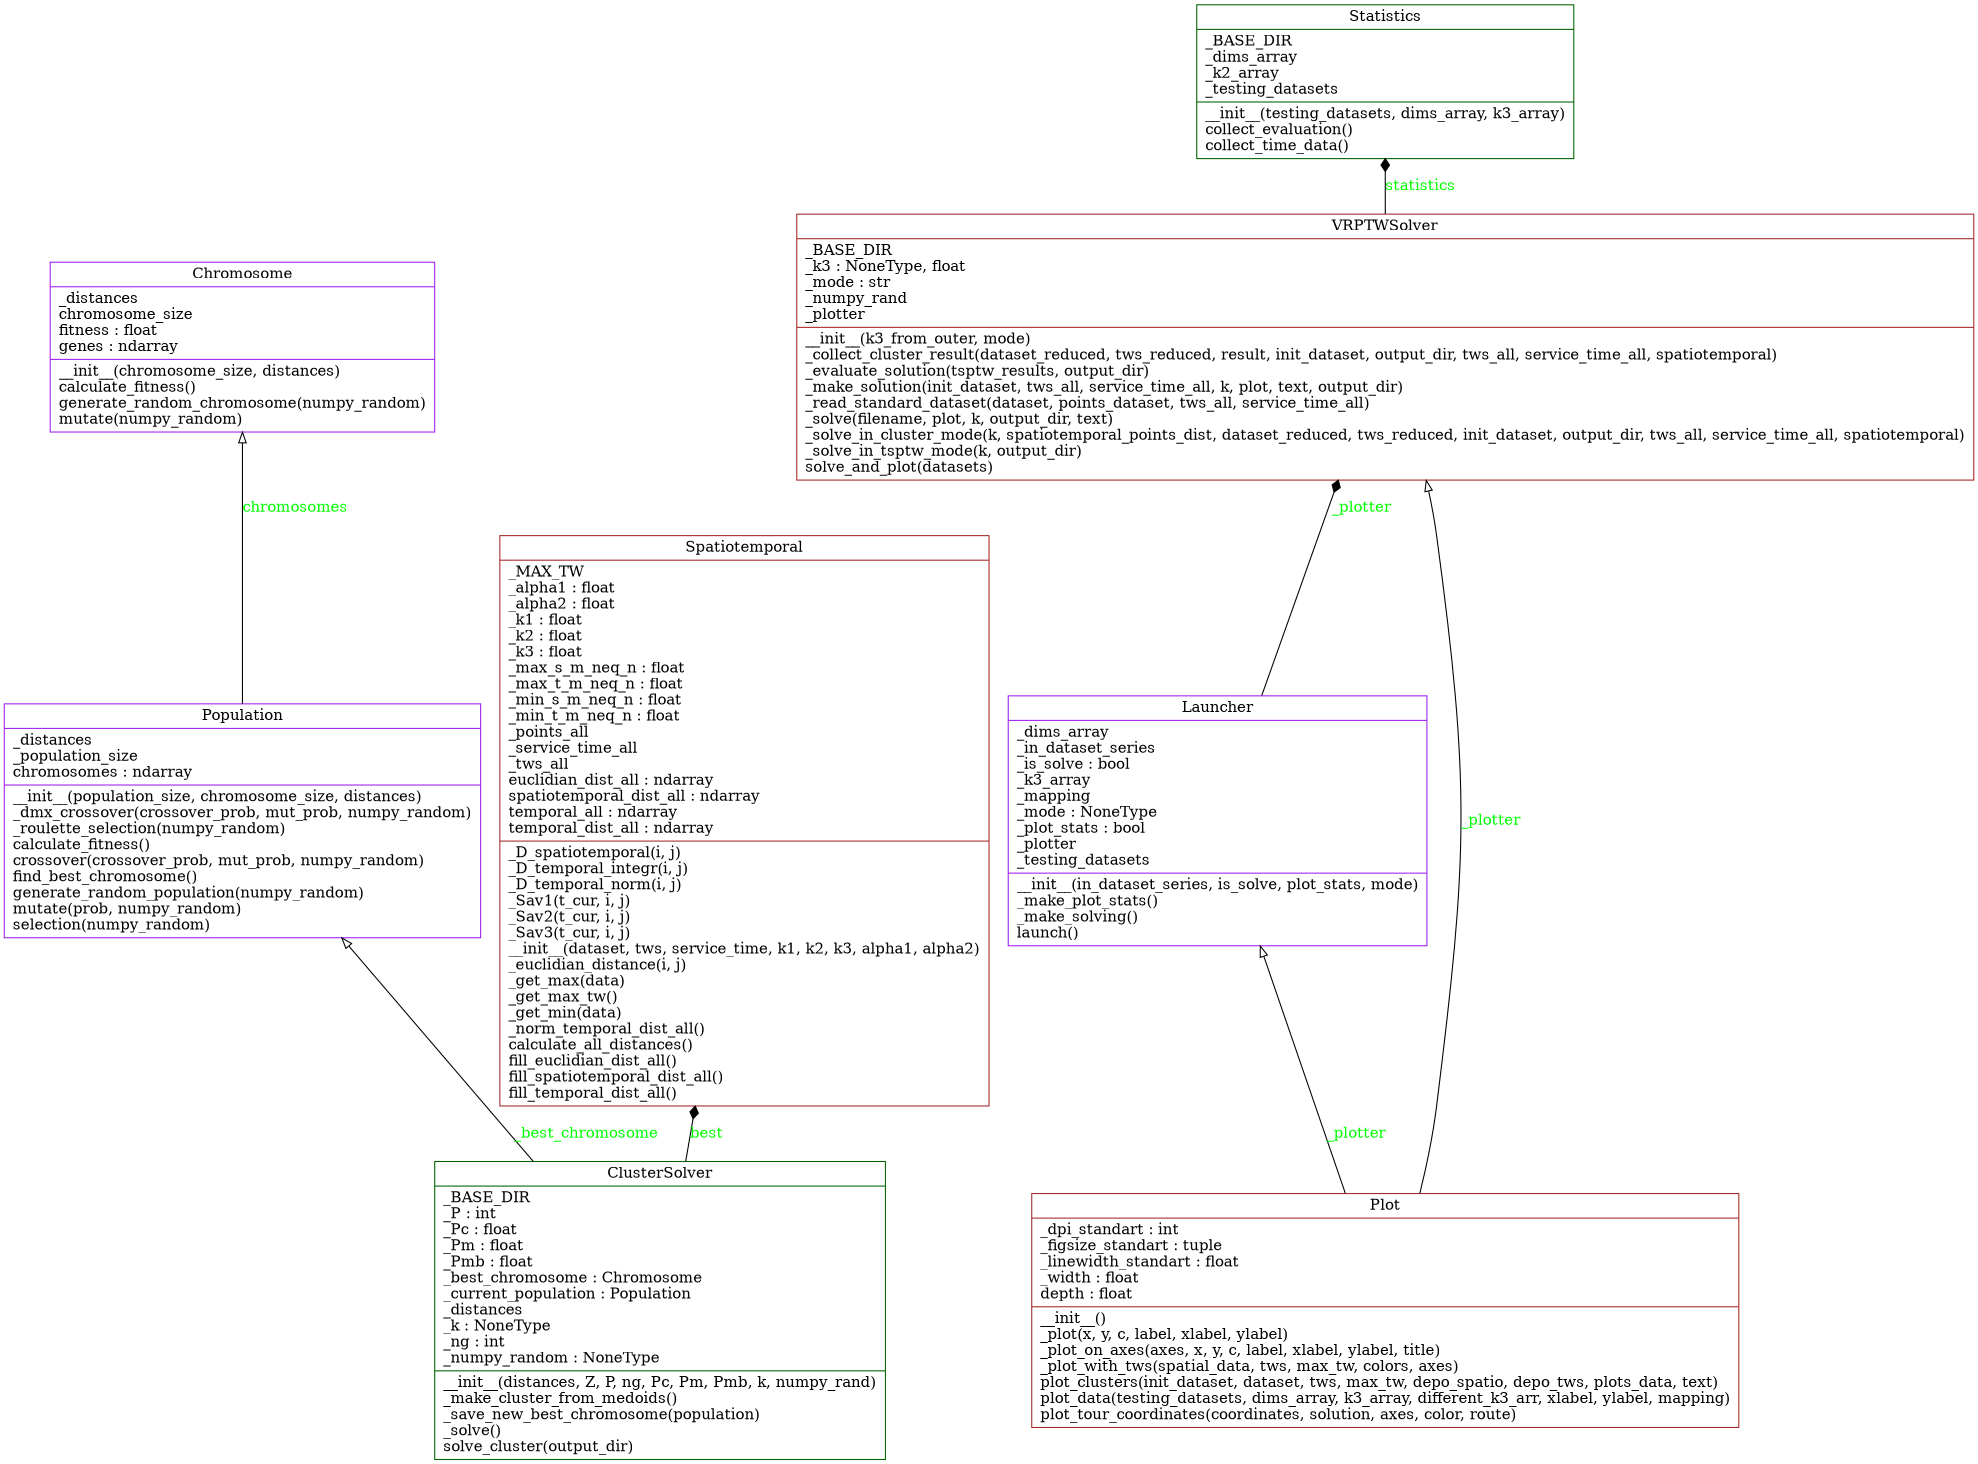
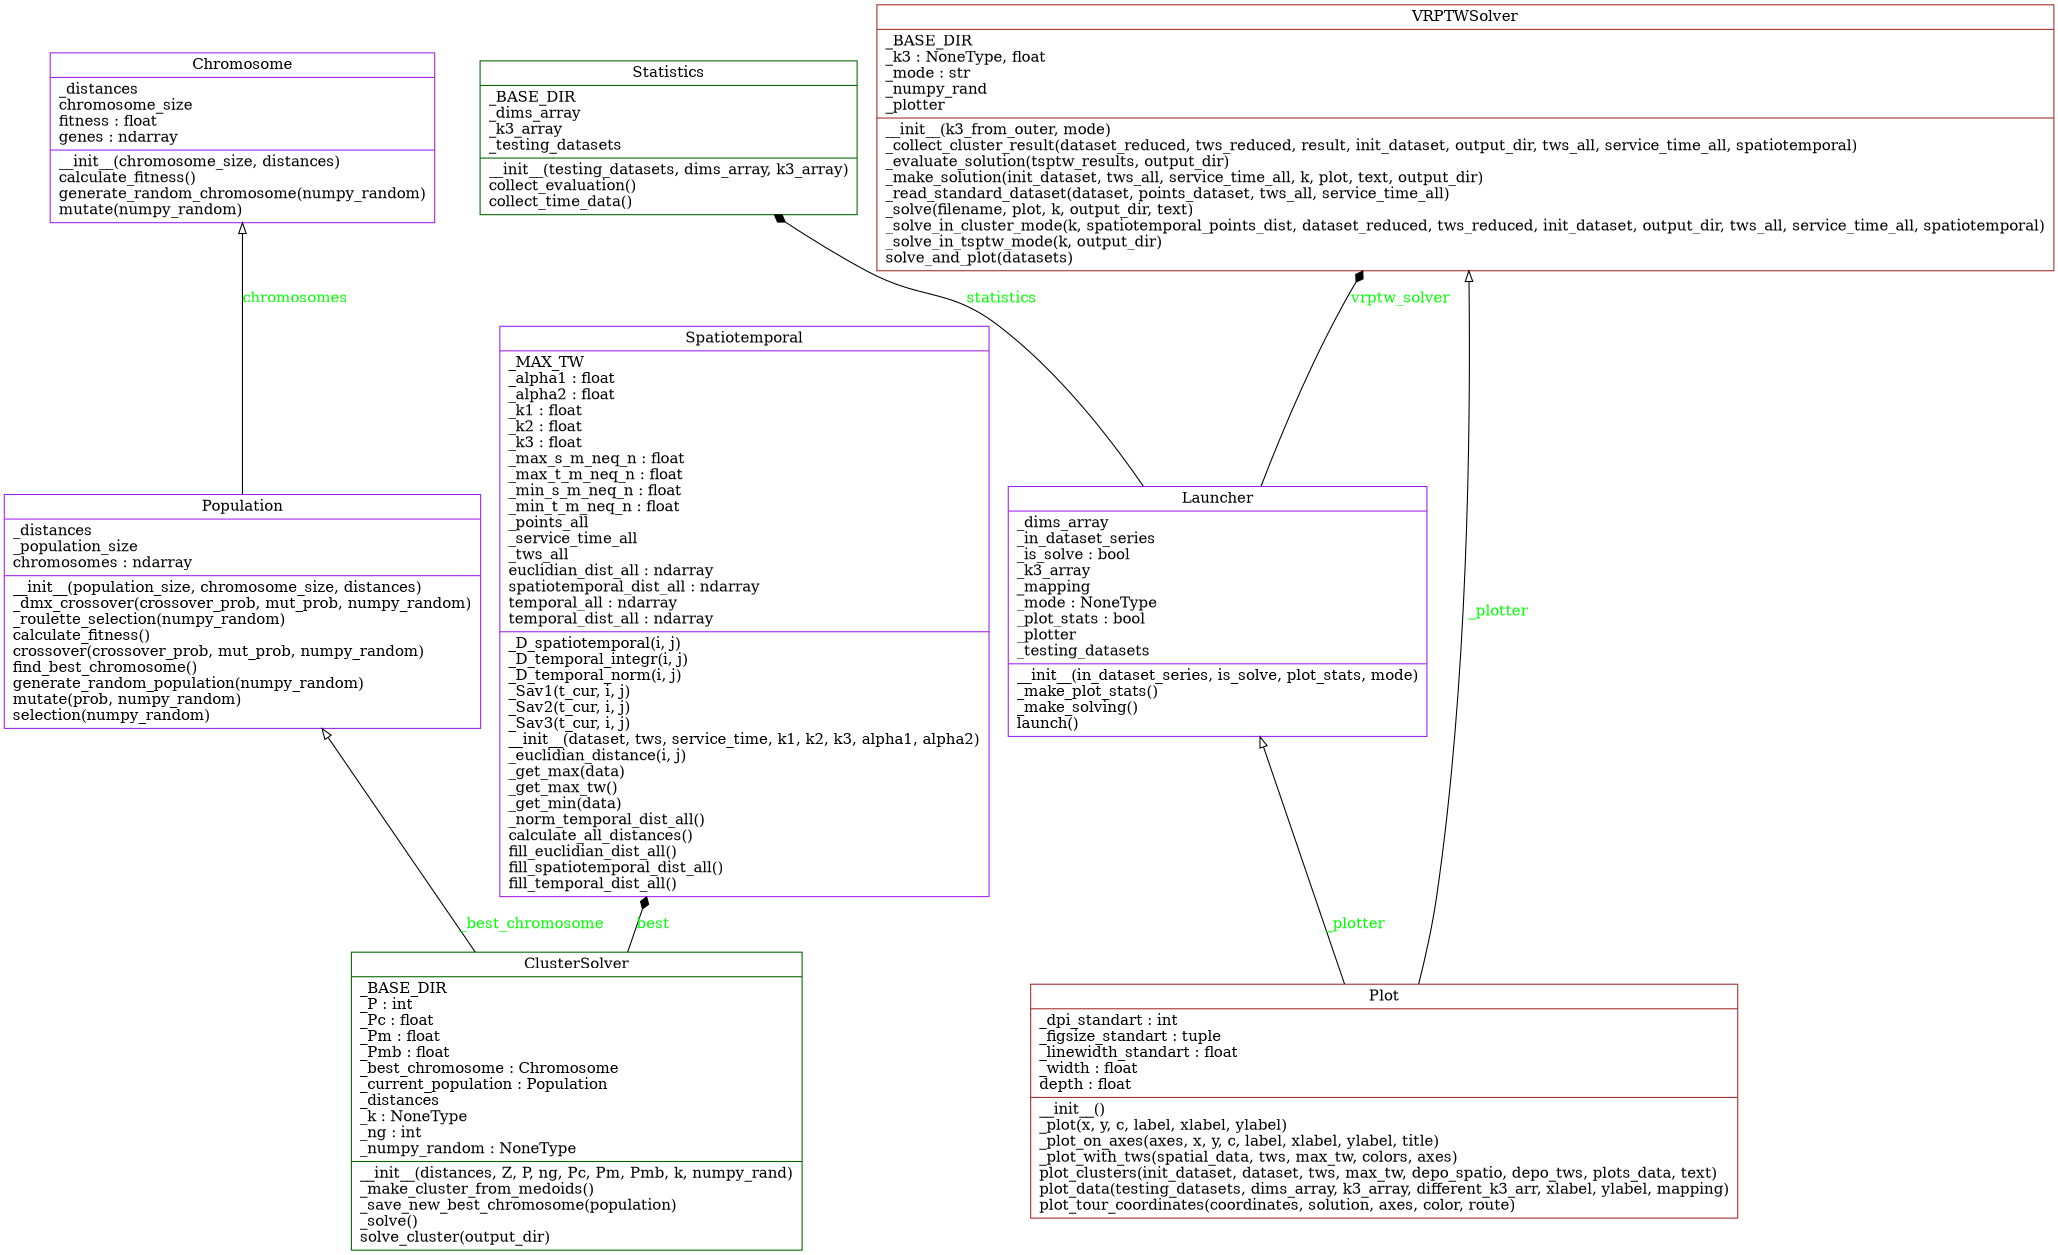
(1243, 73) -> (526, 129)
(1385, 193) -> (990, 320)
(1362, 508) -> (1401, 299)
(744, 821) -> (744, 611)
